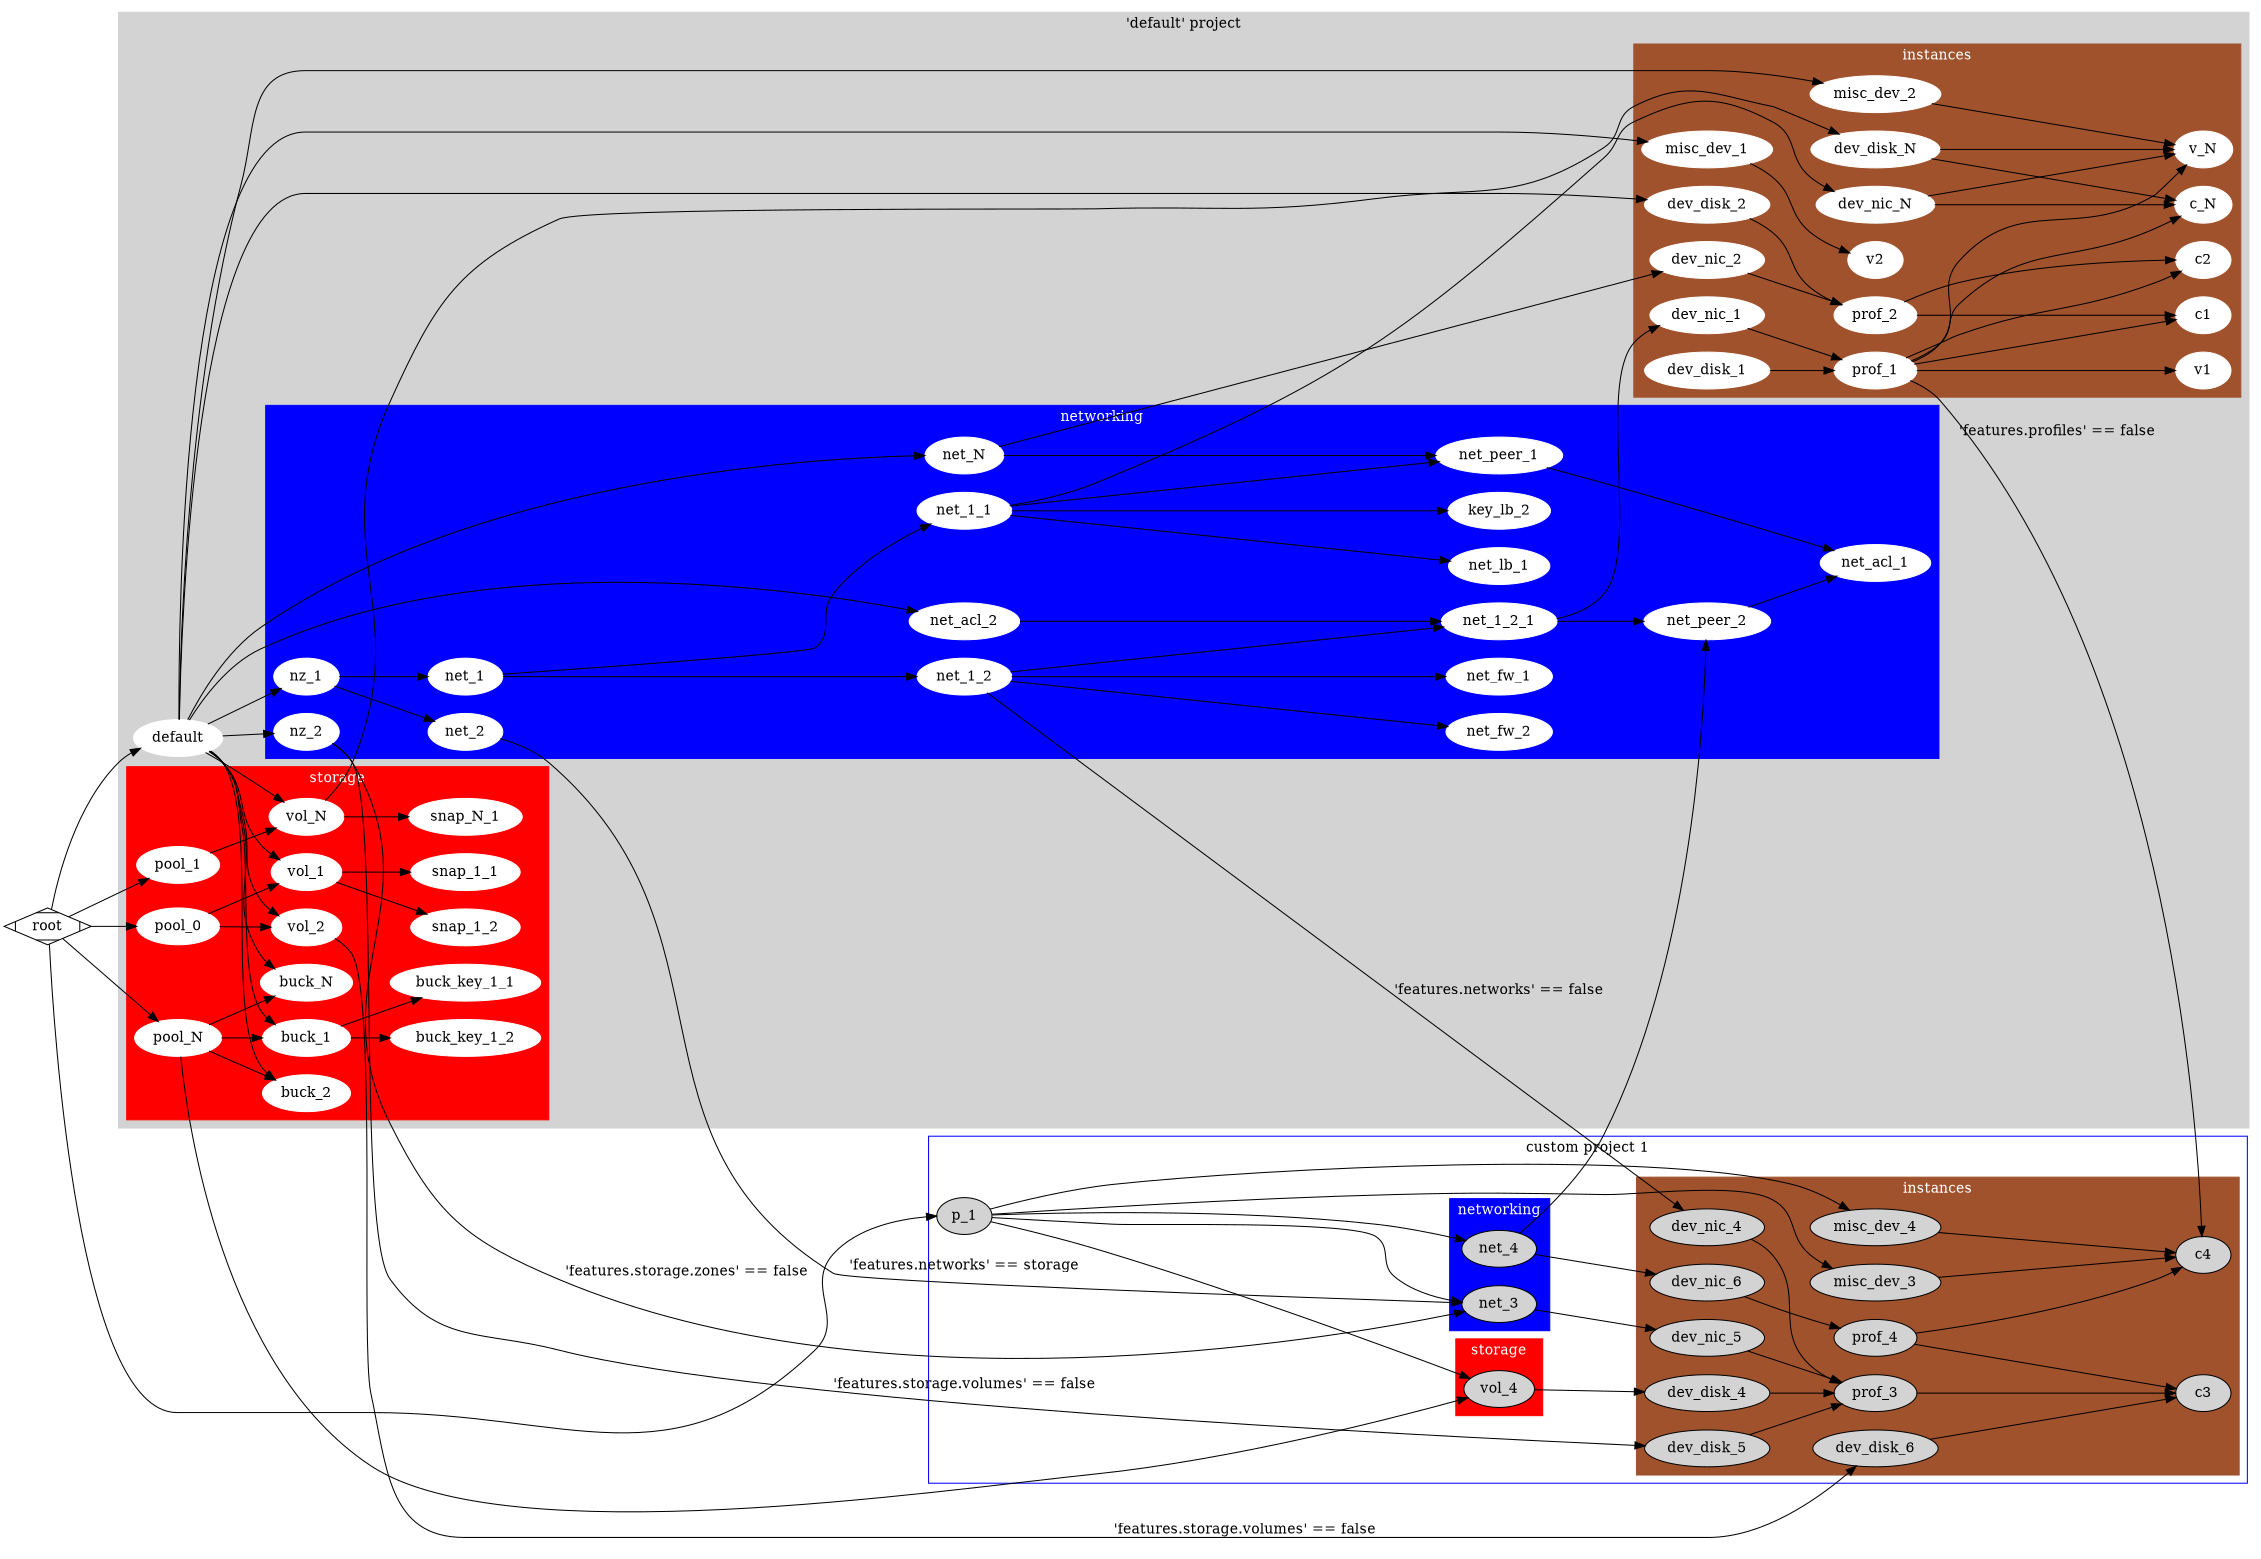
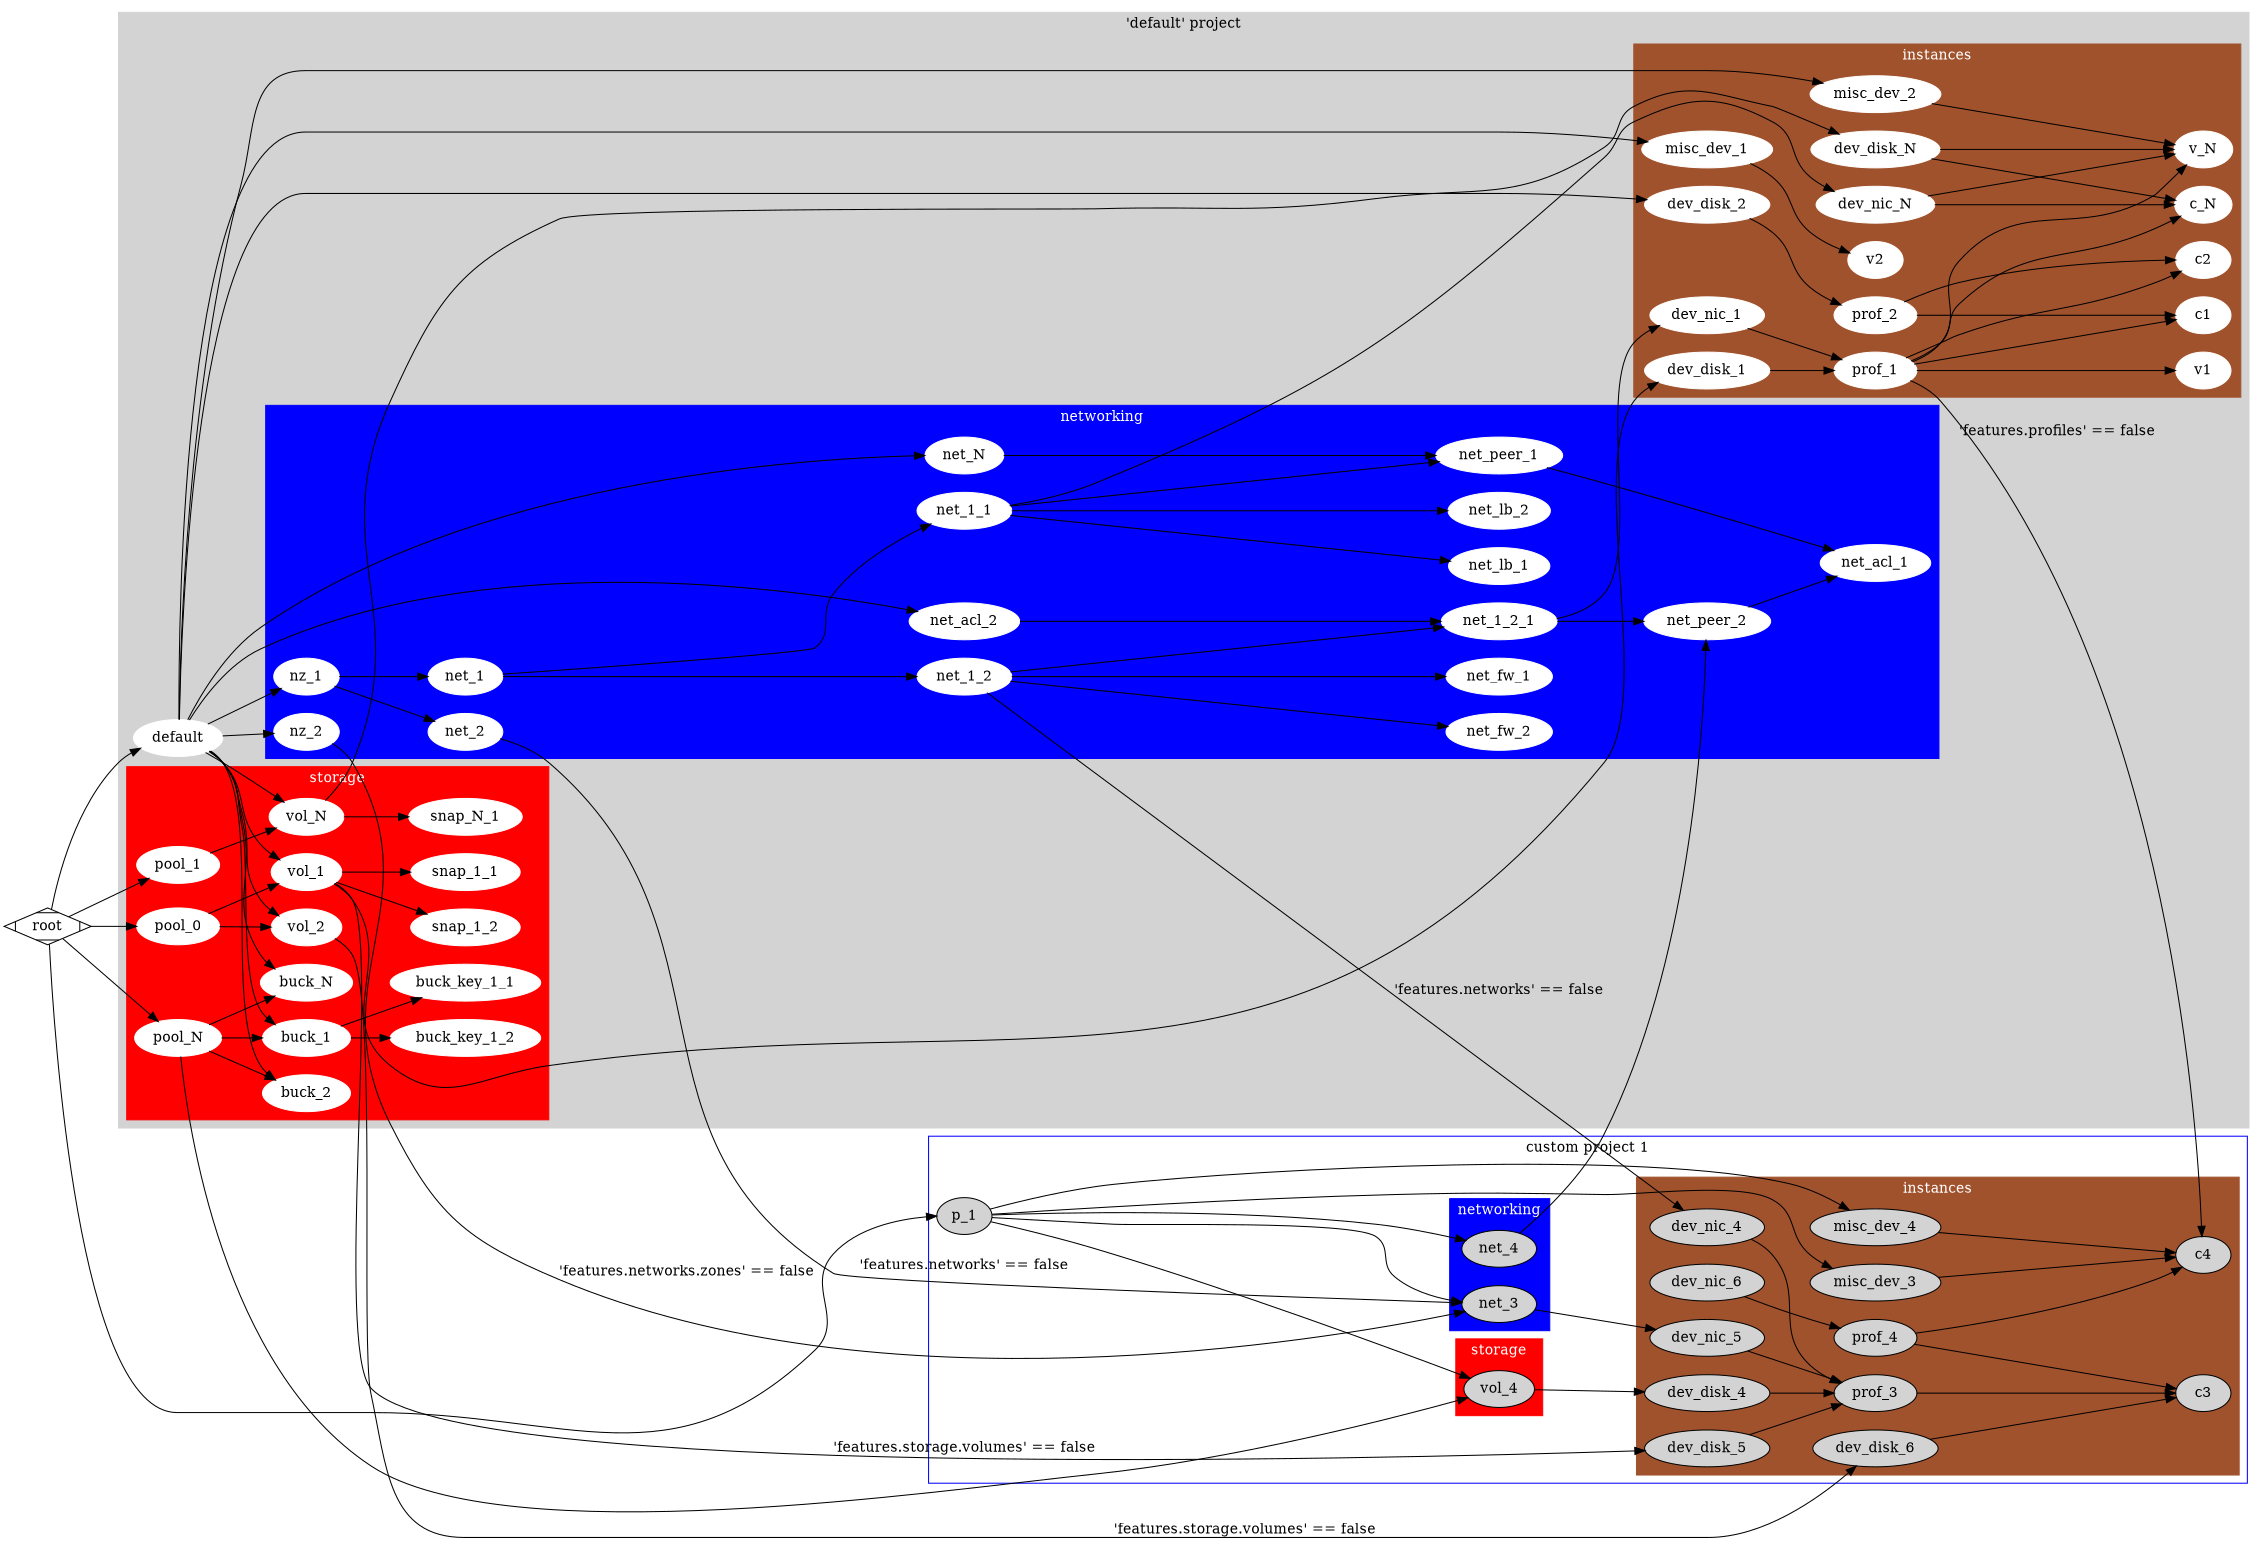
(1707, 260) -> none
(1499, 511) -> (1499, 511)
none -> (1129, 1031)
(1590, 1264) -> none
(964, 1266) -> (964, 1266)
(687, 1272) -> (687, 1272)
(728, 1379) -> (741, 1452)
